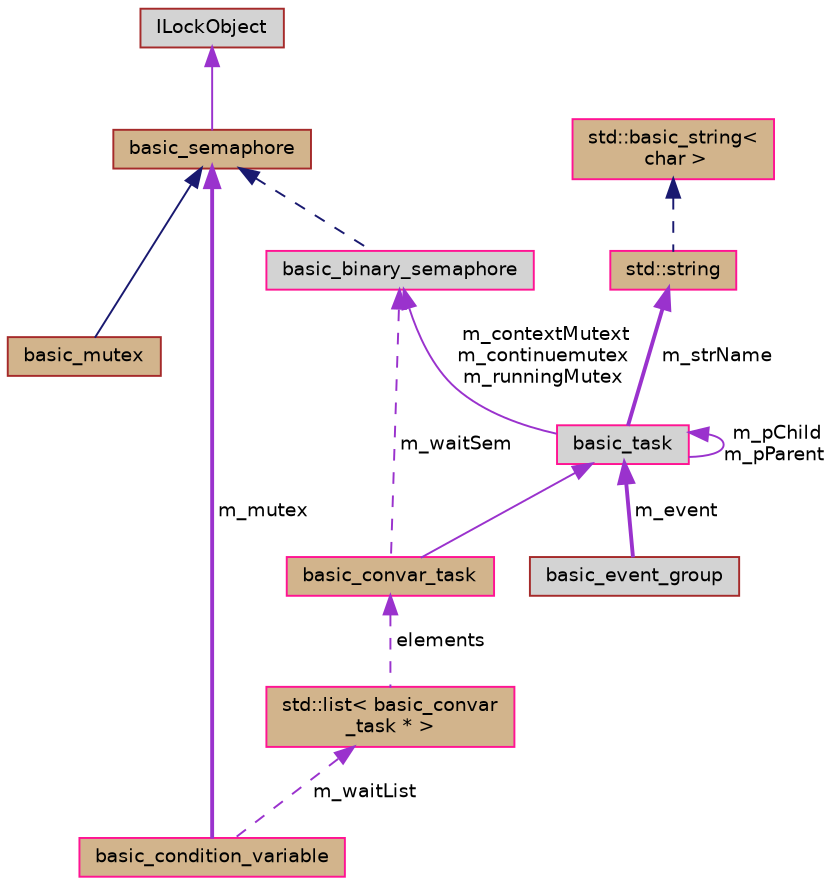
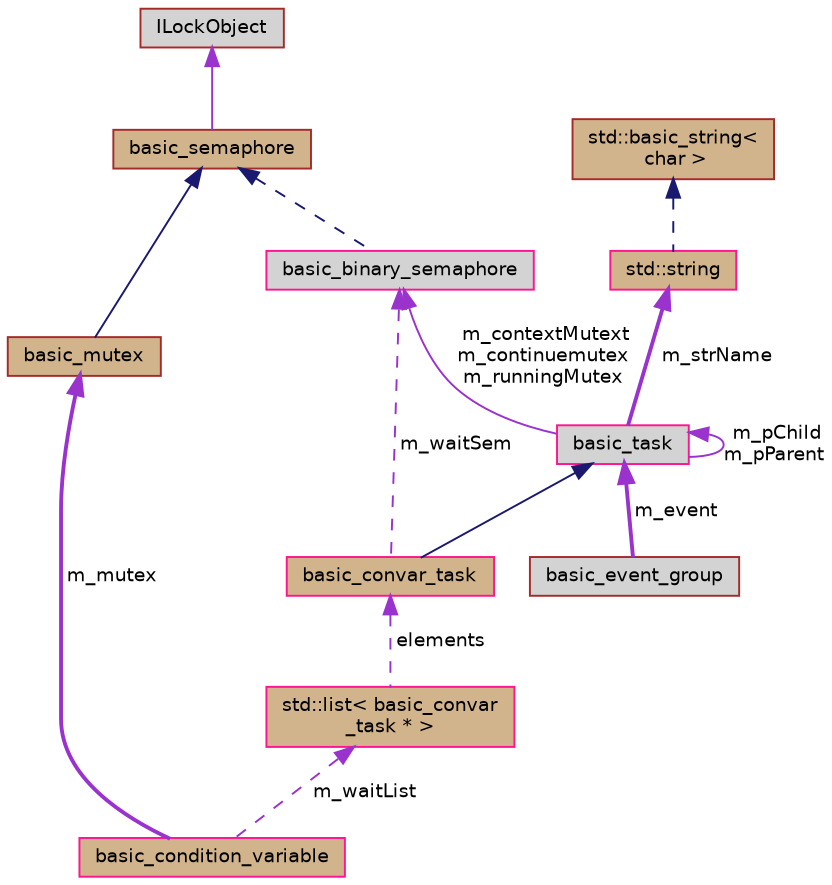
(673, 149) -> (673, 149)
(212, 513) -> (61, 641)
(498, 515) -> (498, 515)
